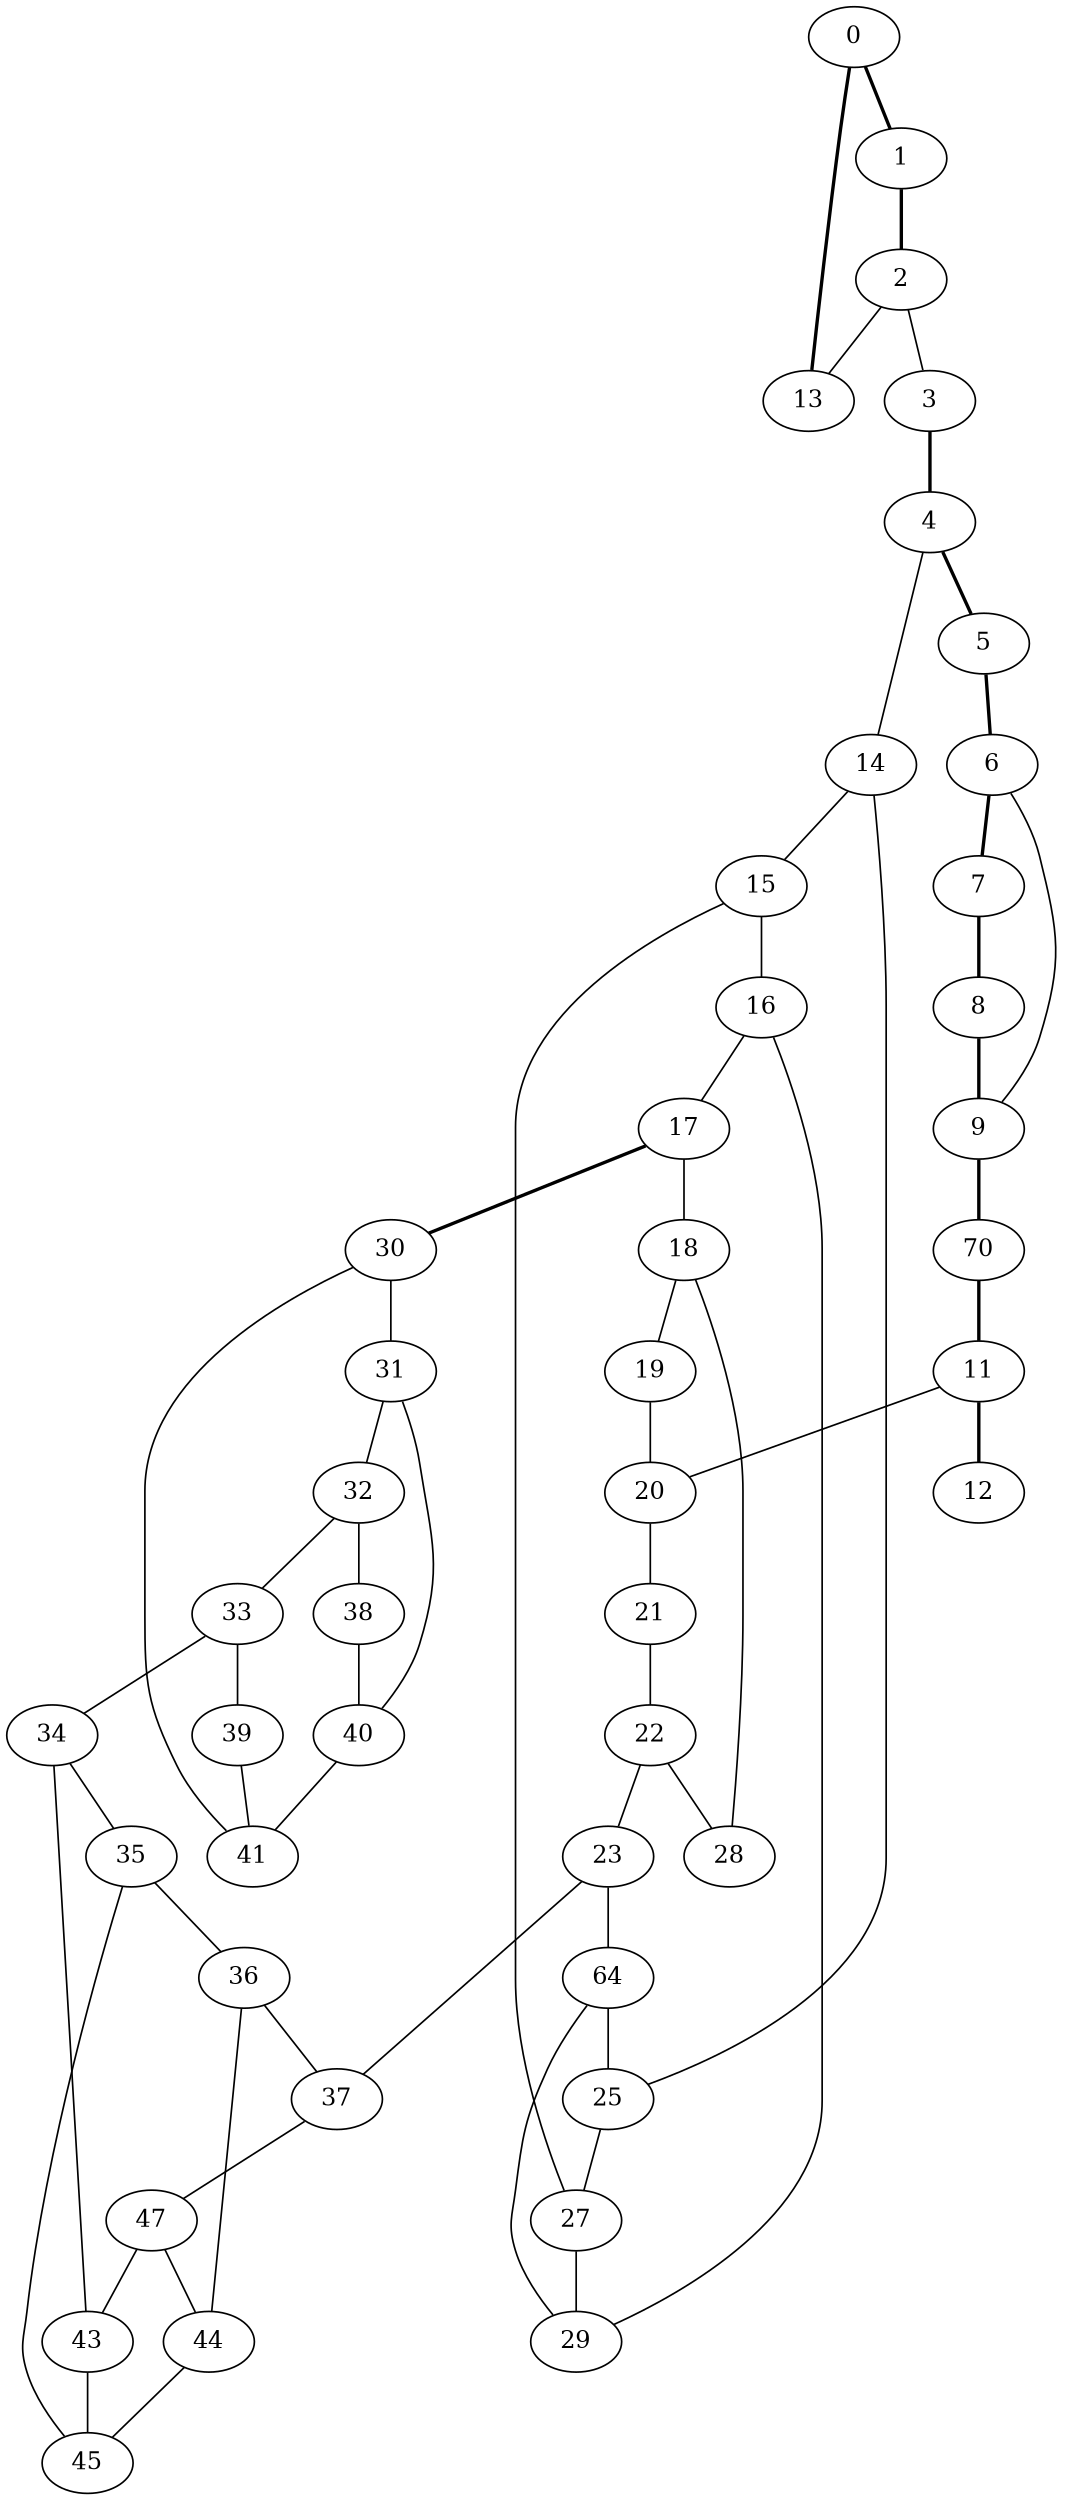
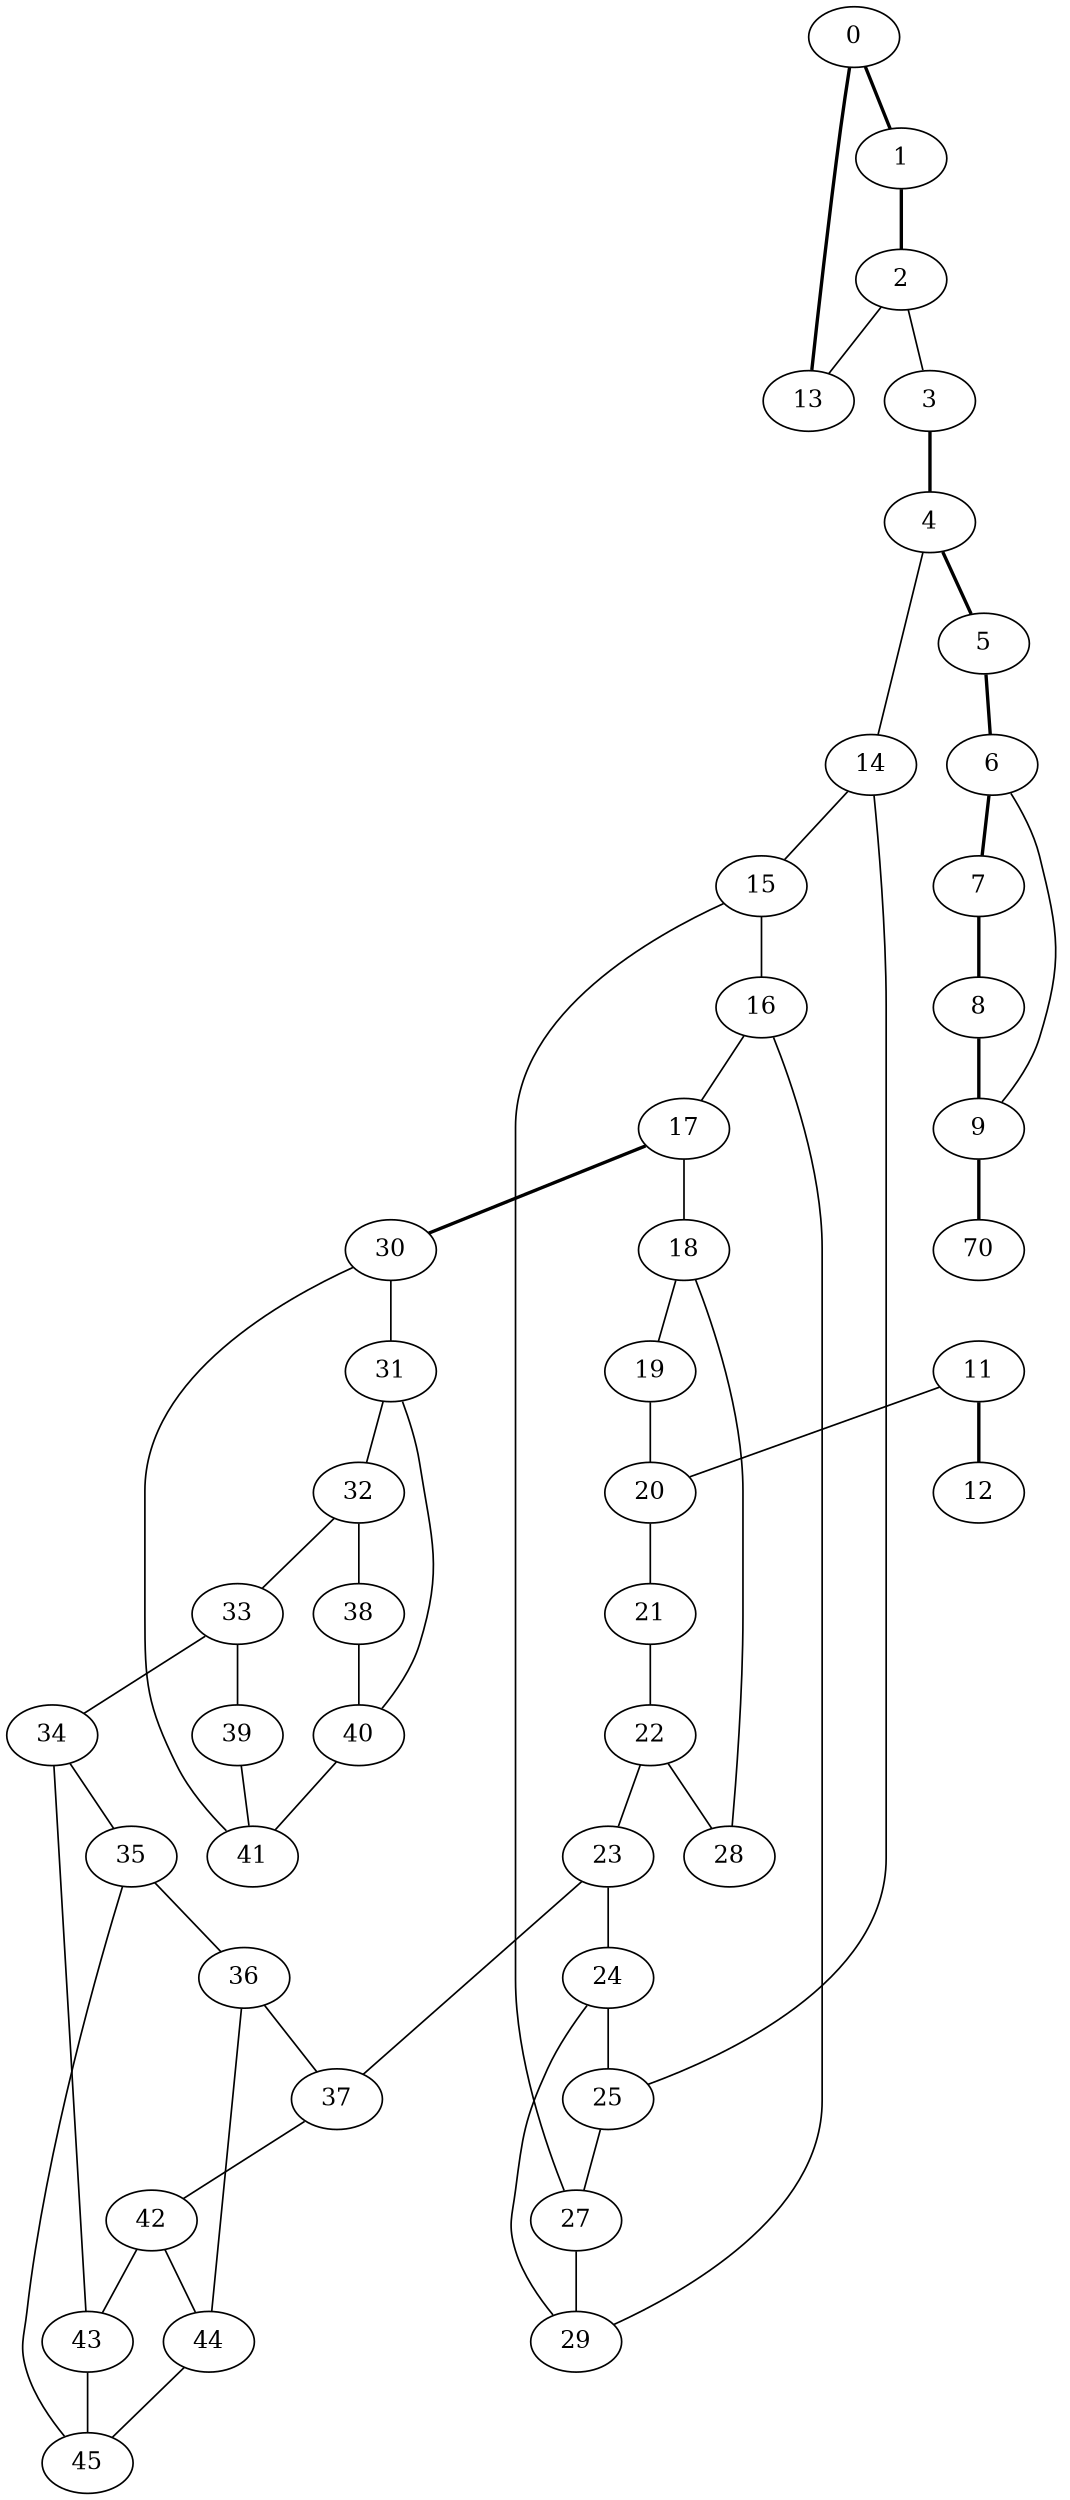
(979, 1311) -> none
(608, 1978) -> (608, 1978)
(152, 2220) -> (152, 2220)
